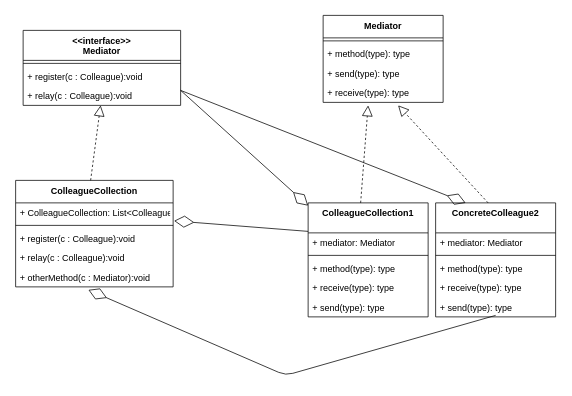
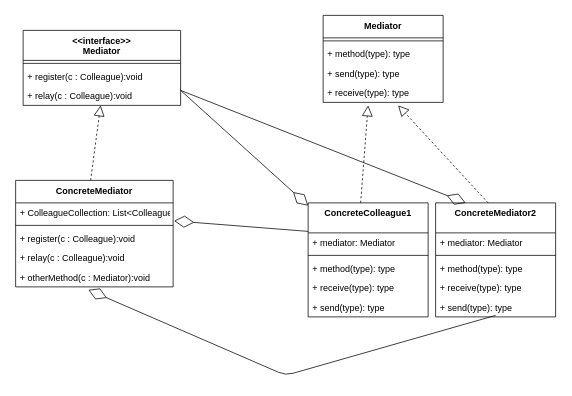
(94, 191) -> (94, 191)
(368, 213) -> (368, 213)
(495, 213) -> (495, 213)
